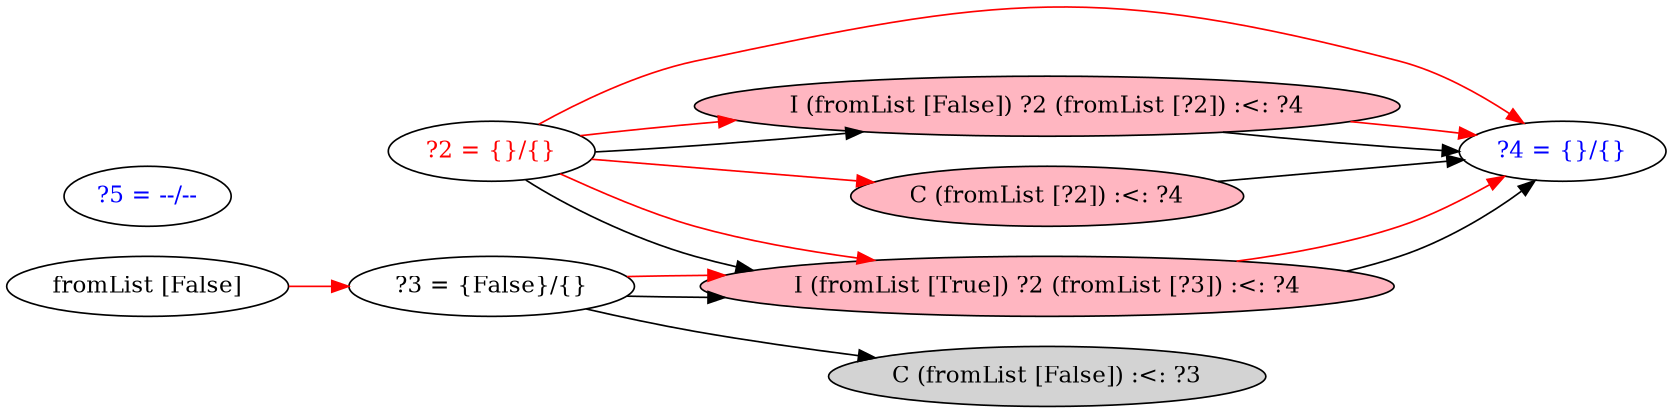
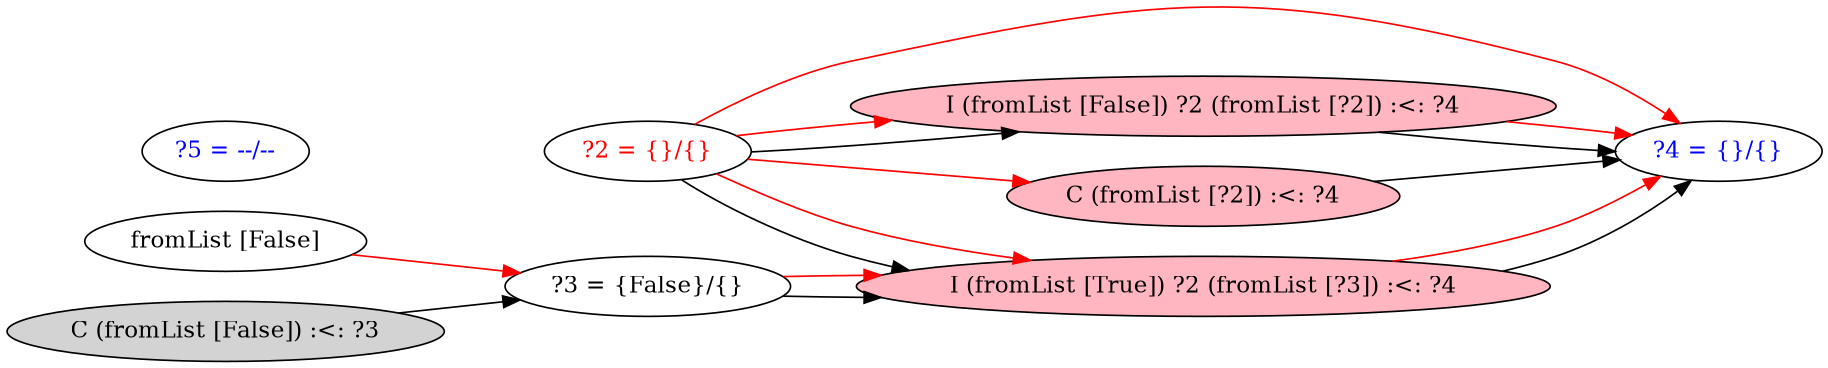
(722, 336) -> (451, 307)
